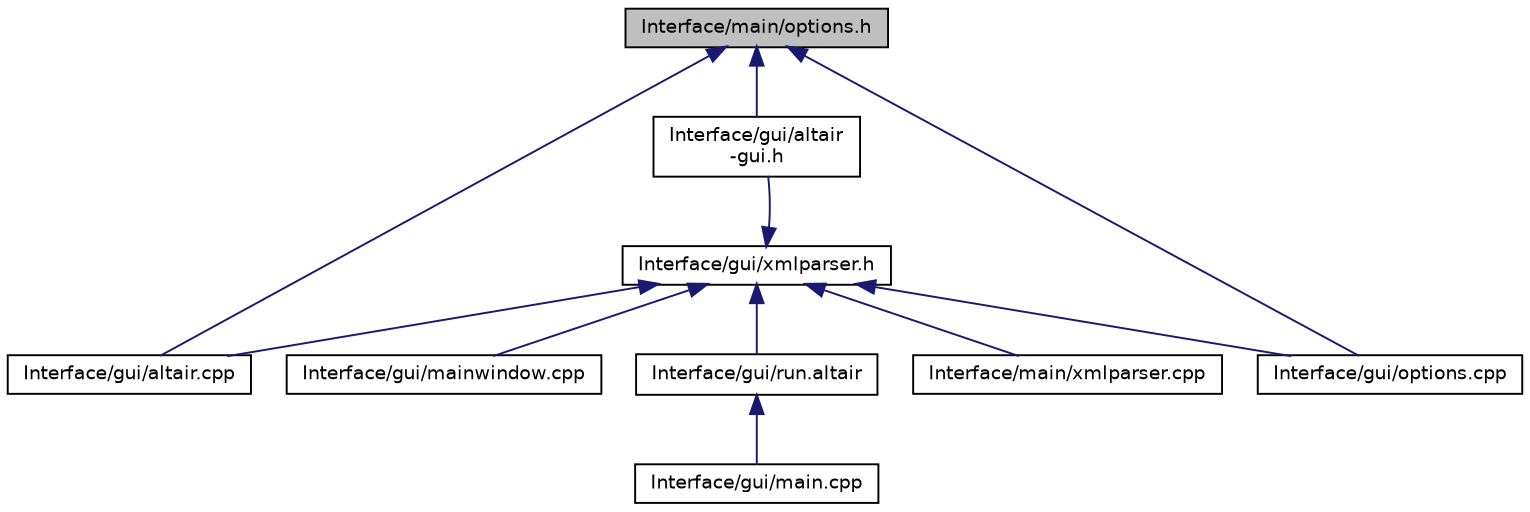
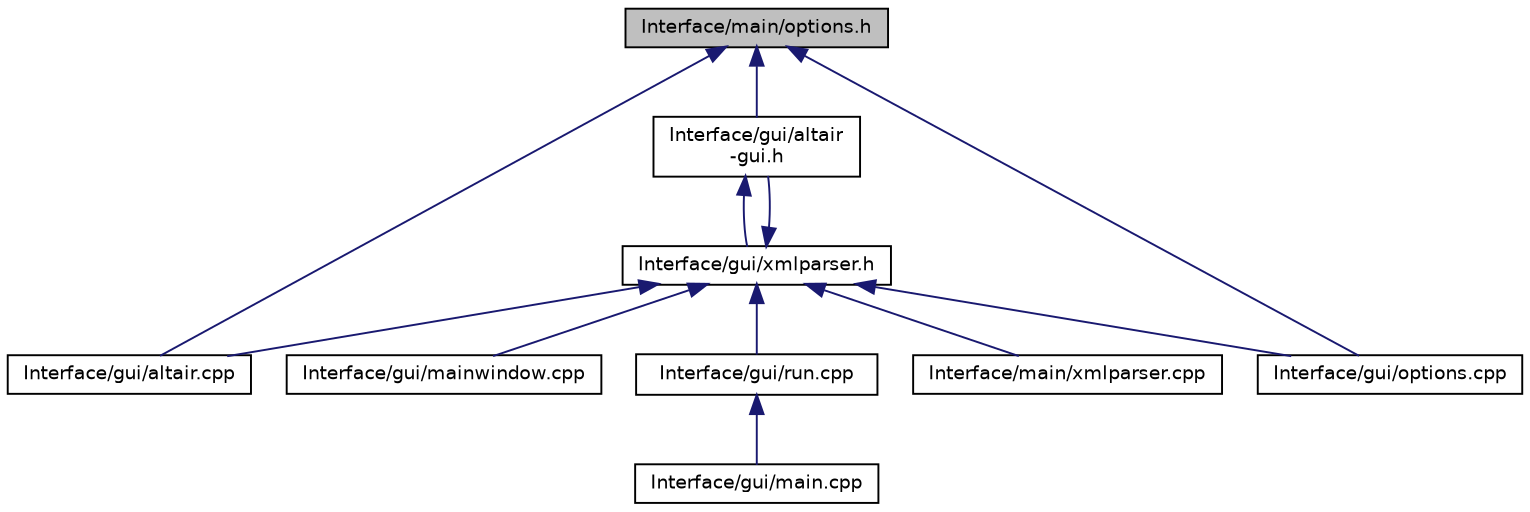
none -> (744, 221)
(757, 375) -> (757, 375)
